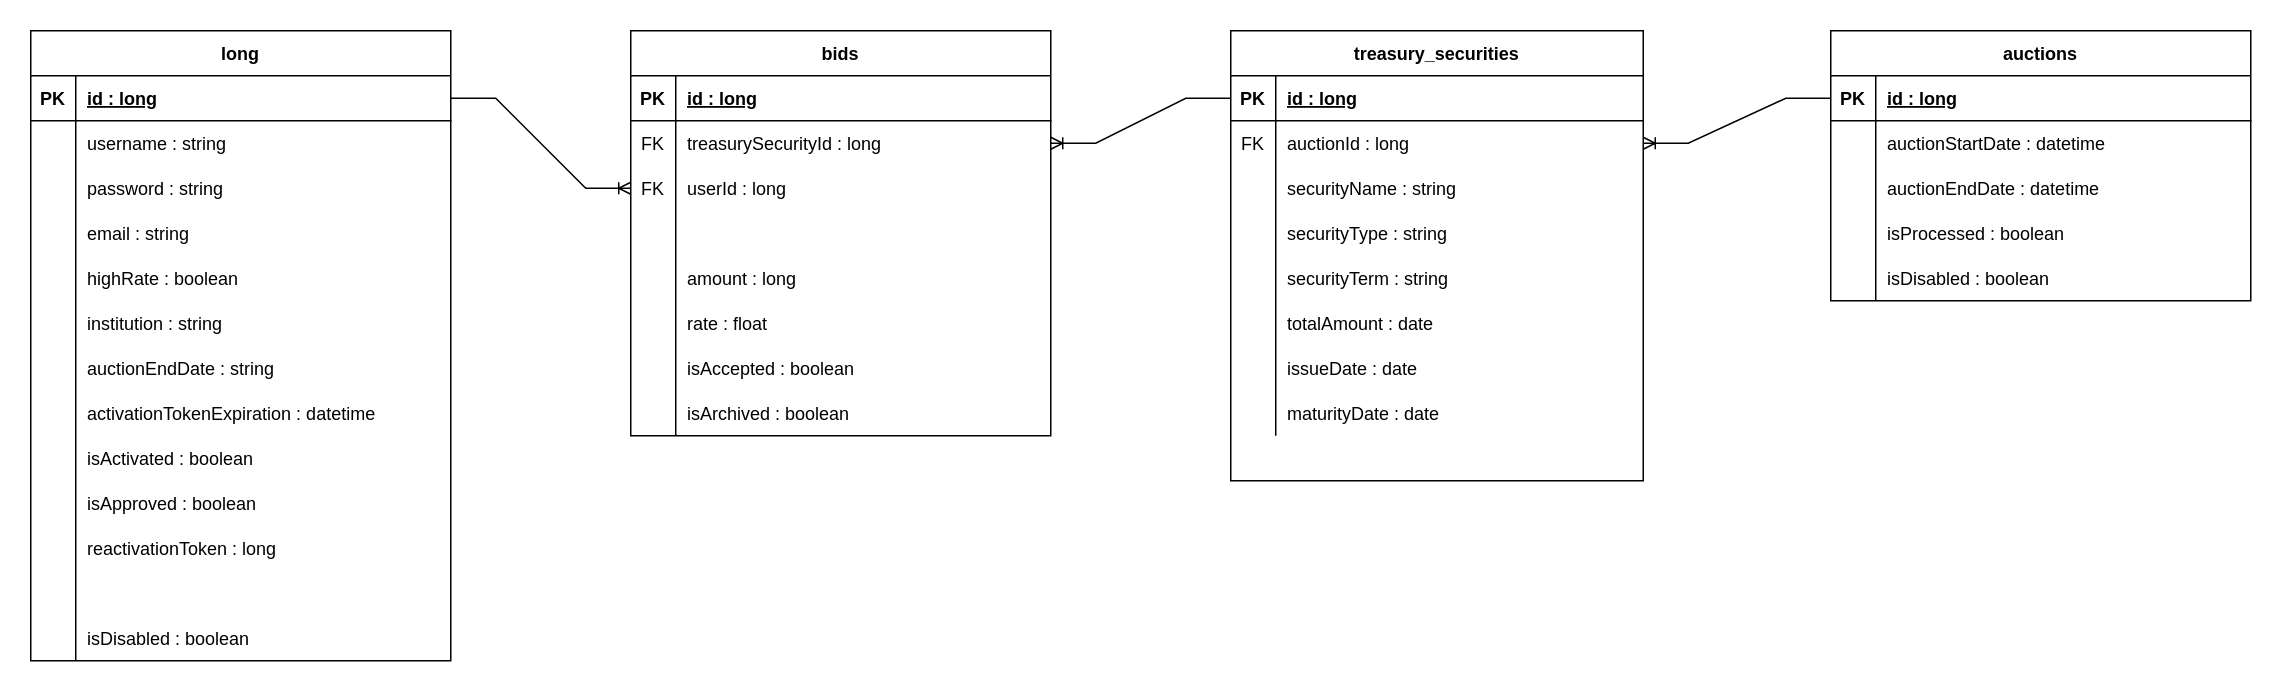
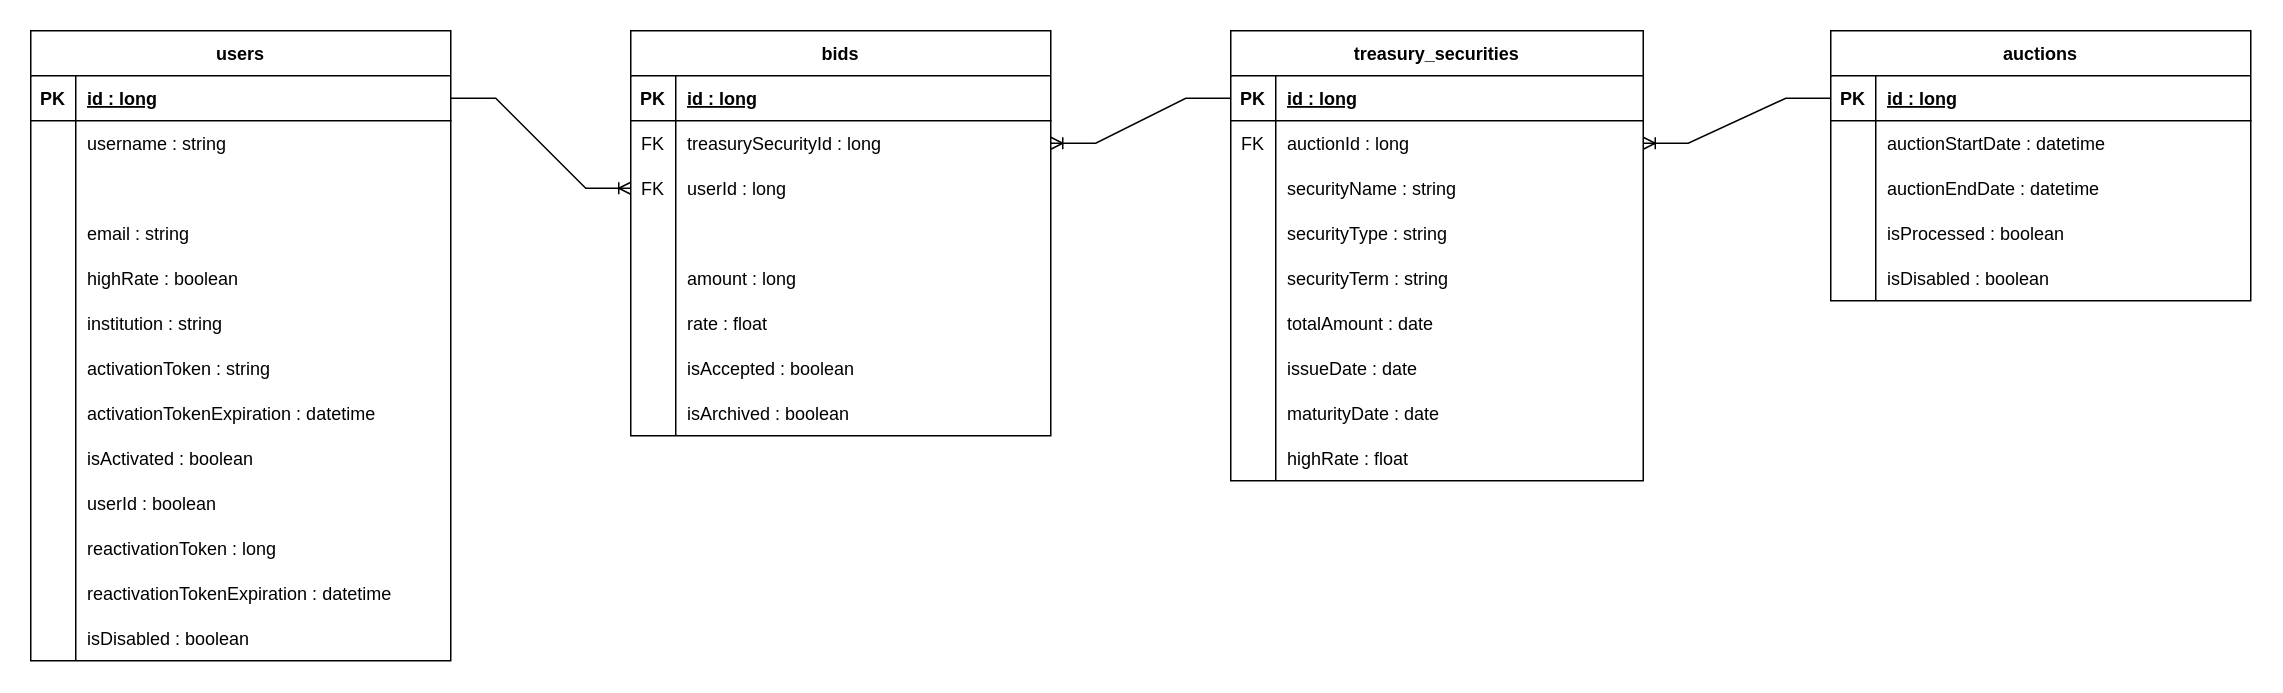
(240, 54) -> (240, 54)
(263, 188) -> none
(191, 369) -> (194, 369)
none -> (1460, 458)
(176, 504) -> (158, 504)
none -> (263, 593)
